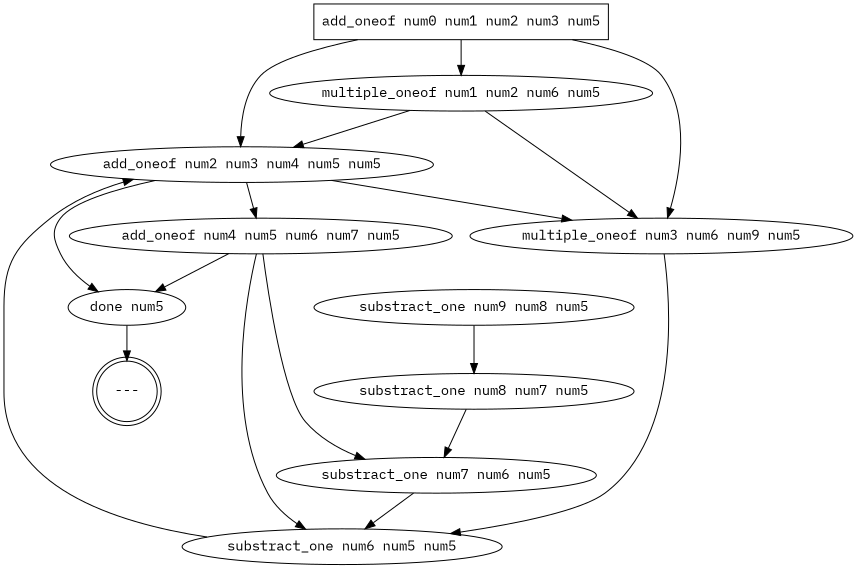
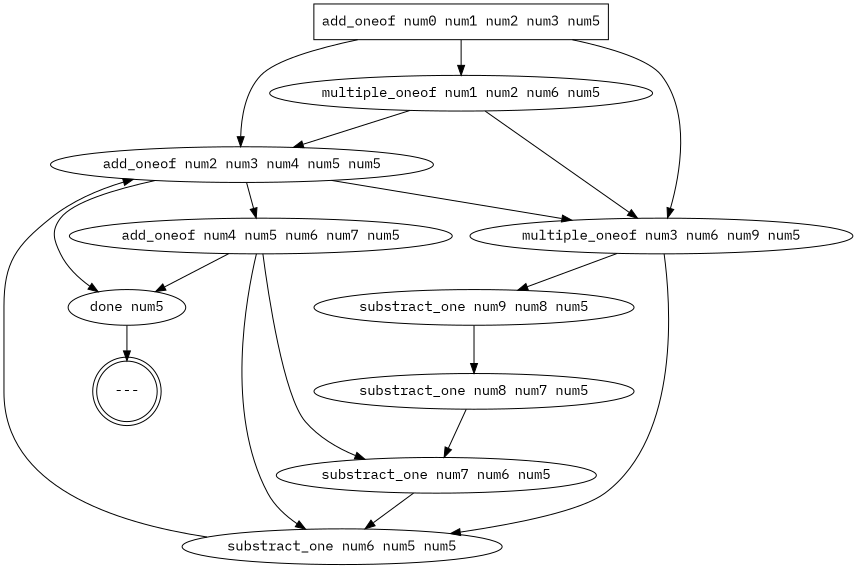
none -> (572, 270)
